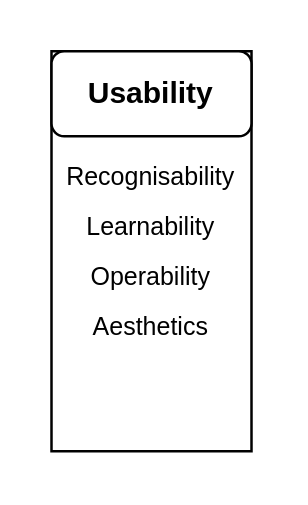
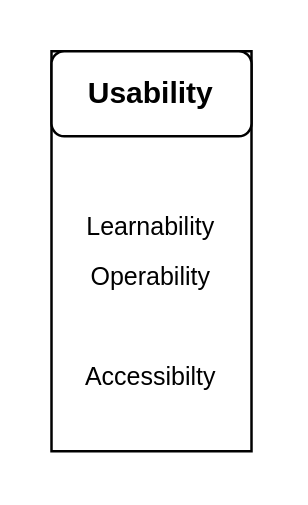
(151, 176) -> none
(151, 326) -> none
none -> (151, 376)
